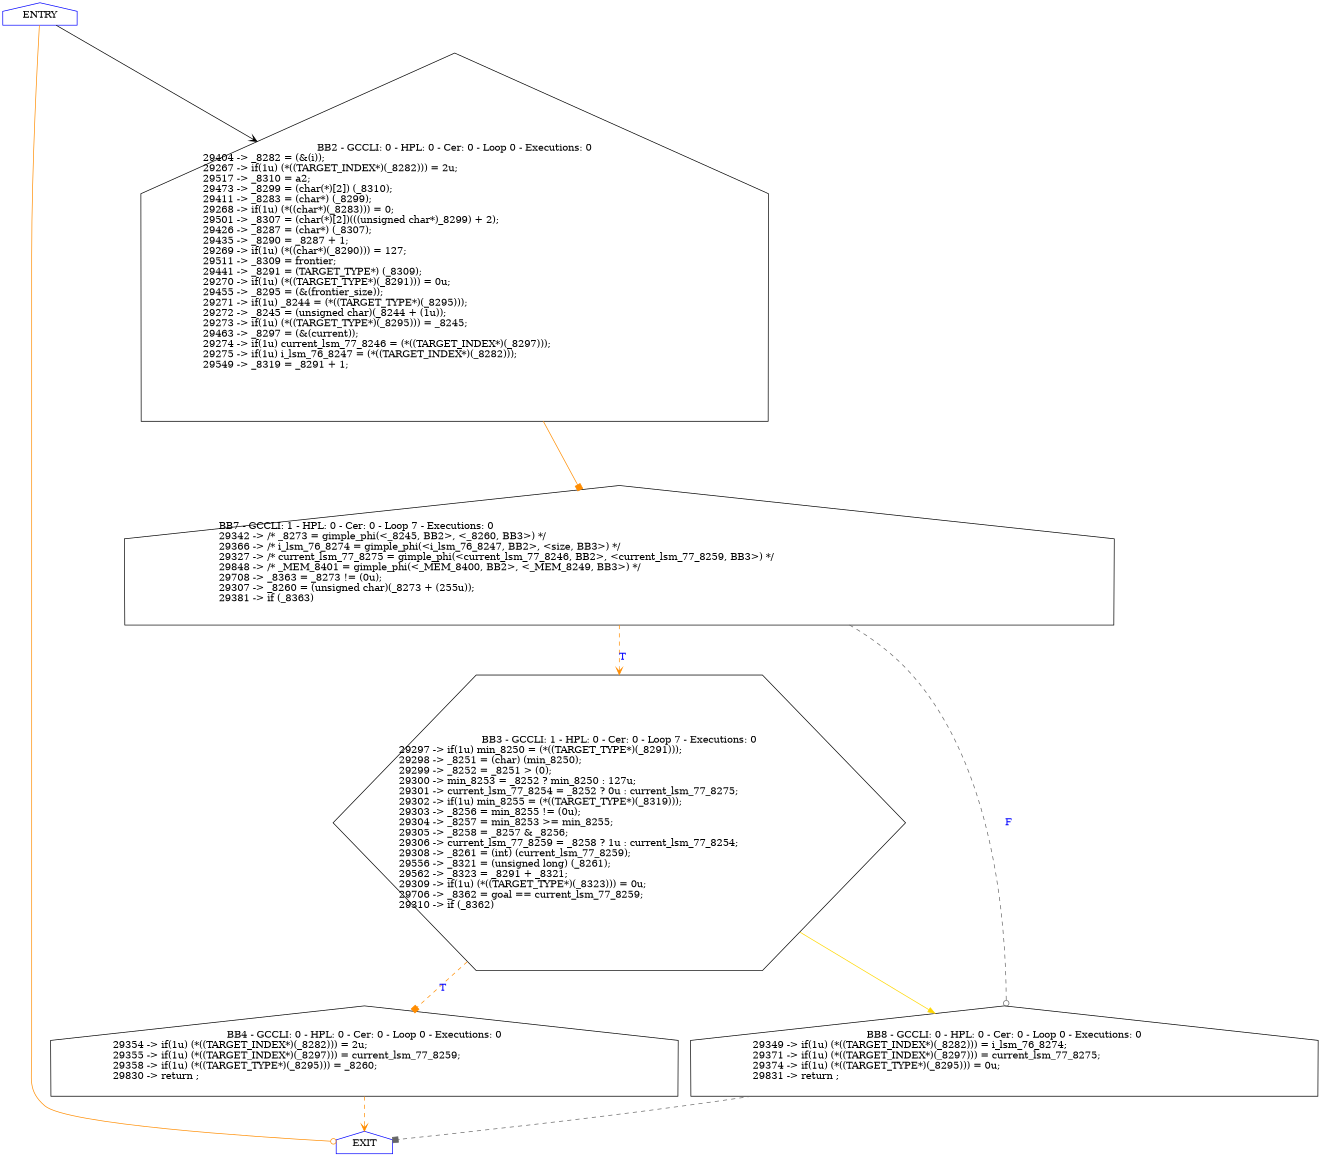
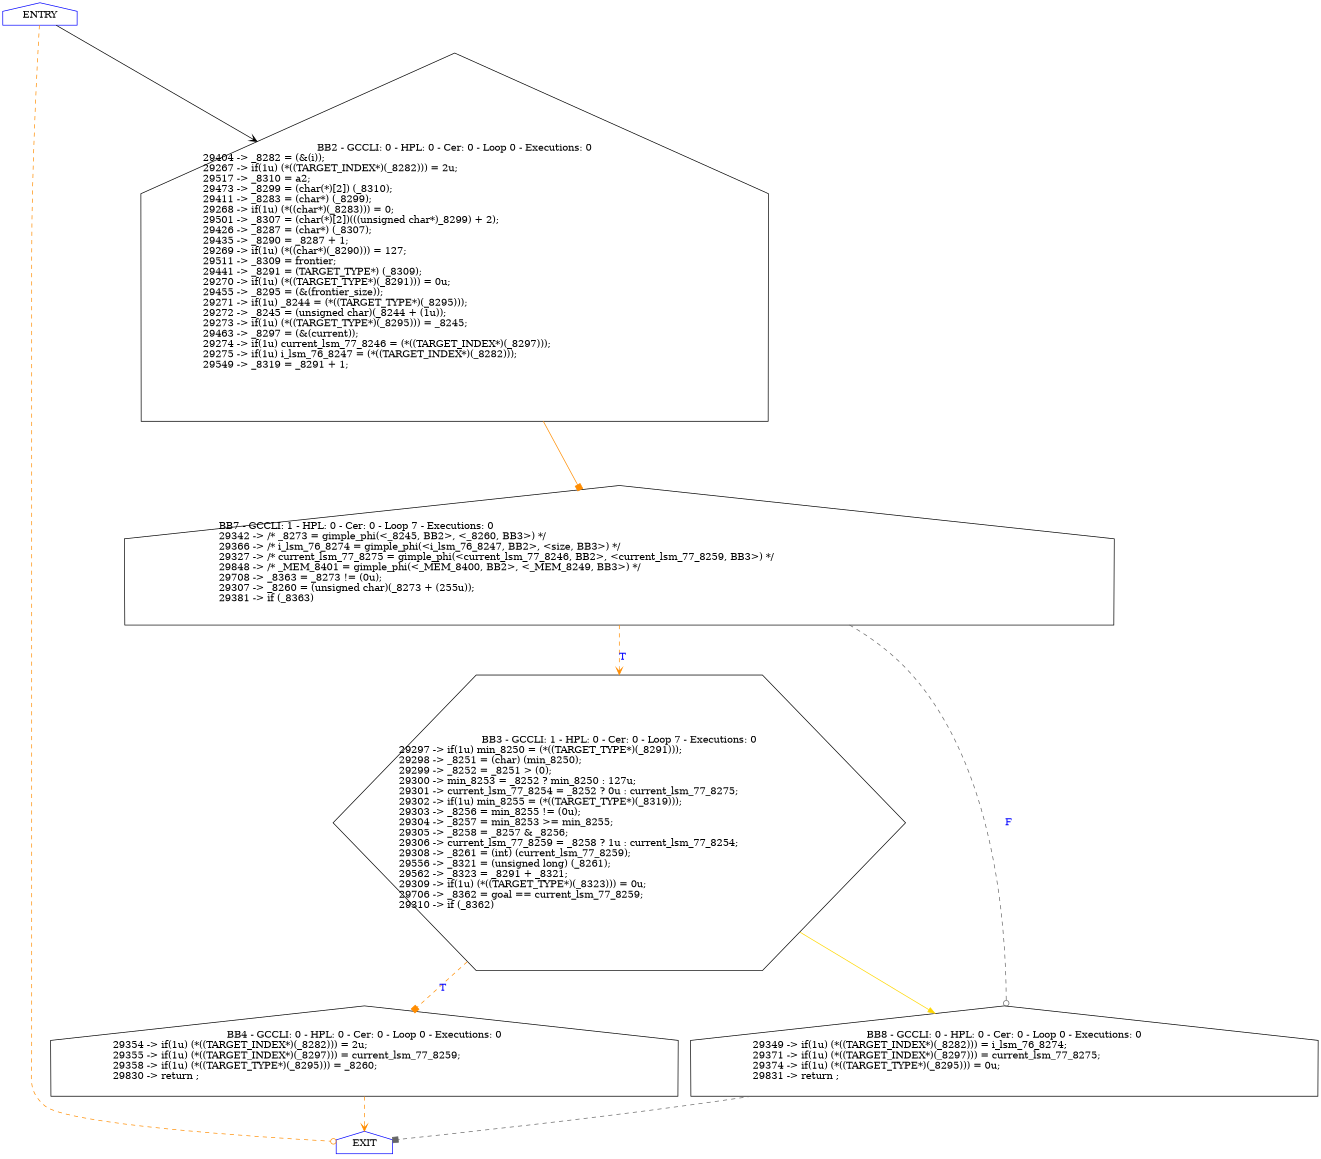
(32, 712) -> (32, 712)
